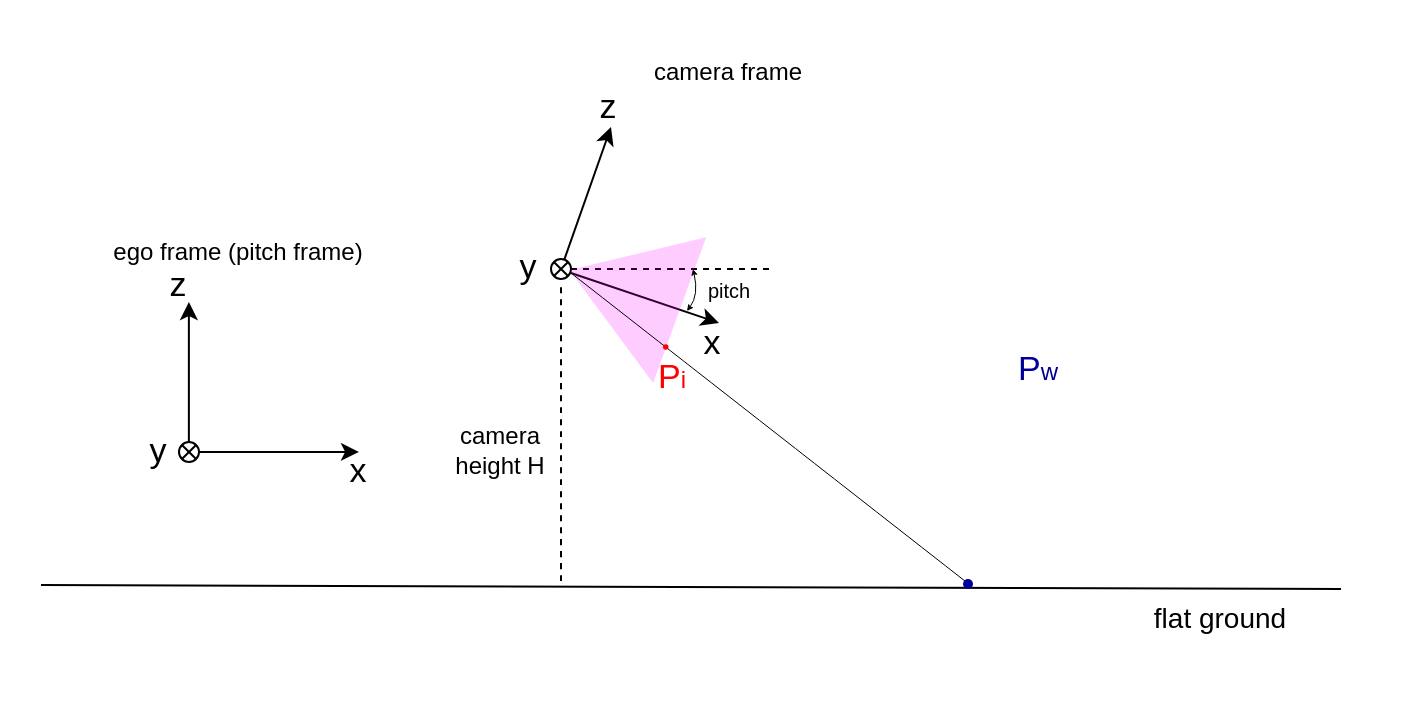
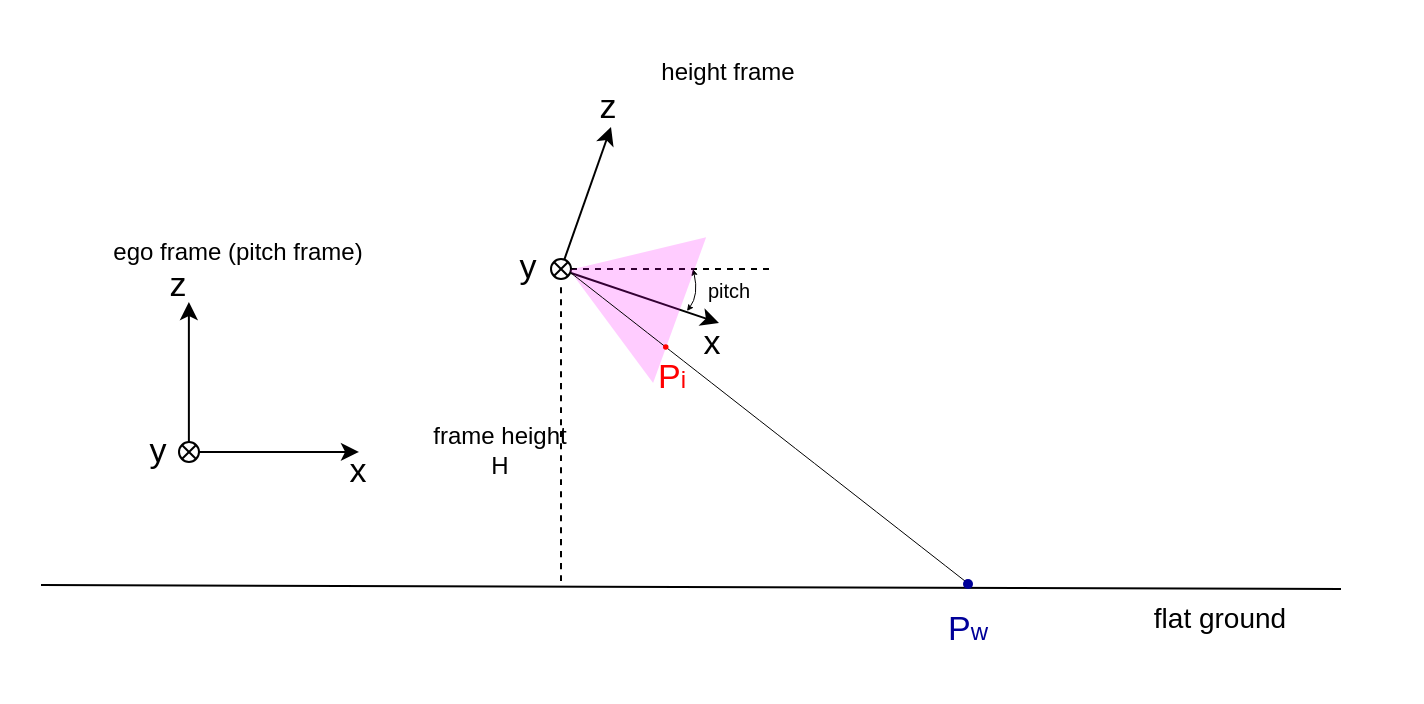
(729, 71) -> (729, 71)
(1038, 371) -> (968, 631)
(501, 451) -> (501, 451)
